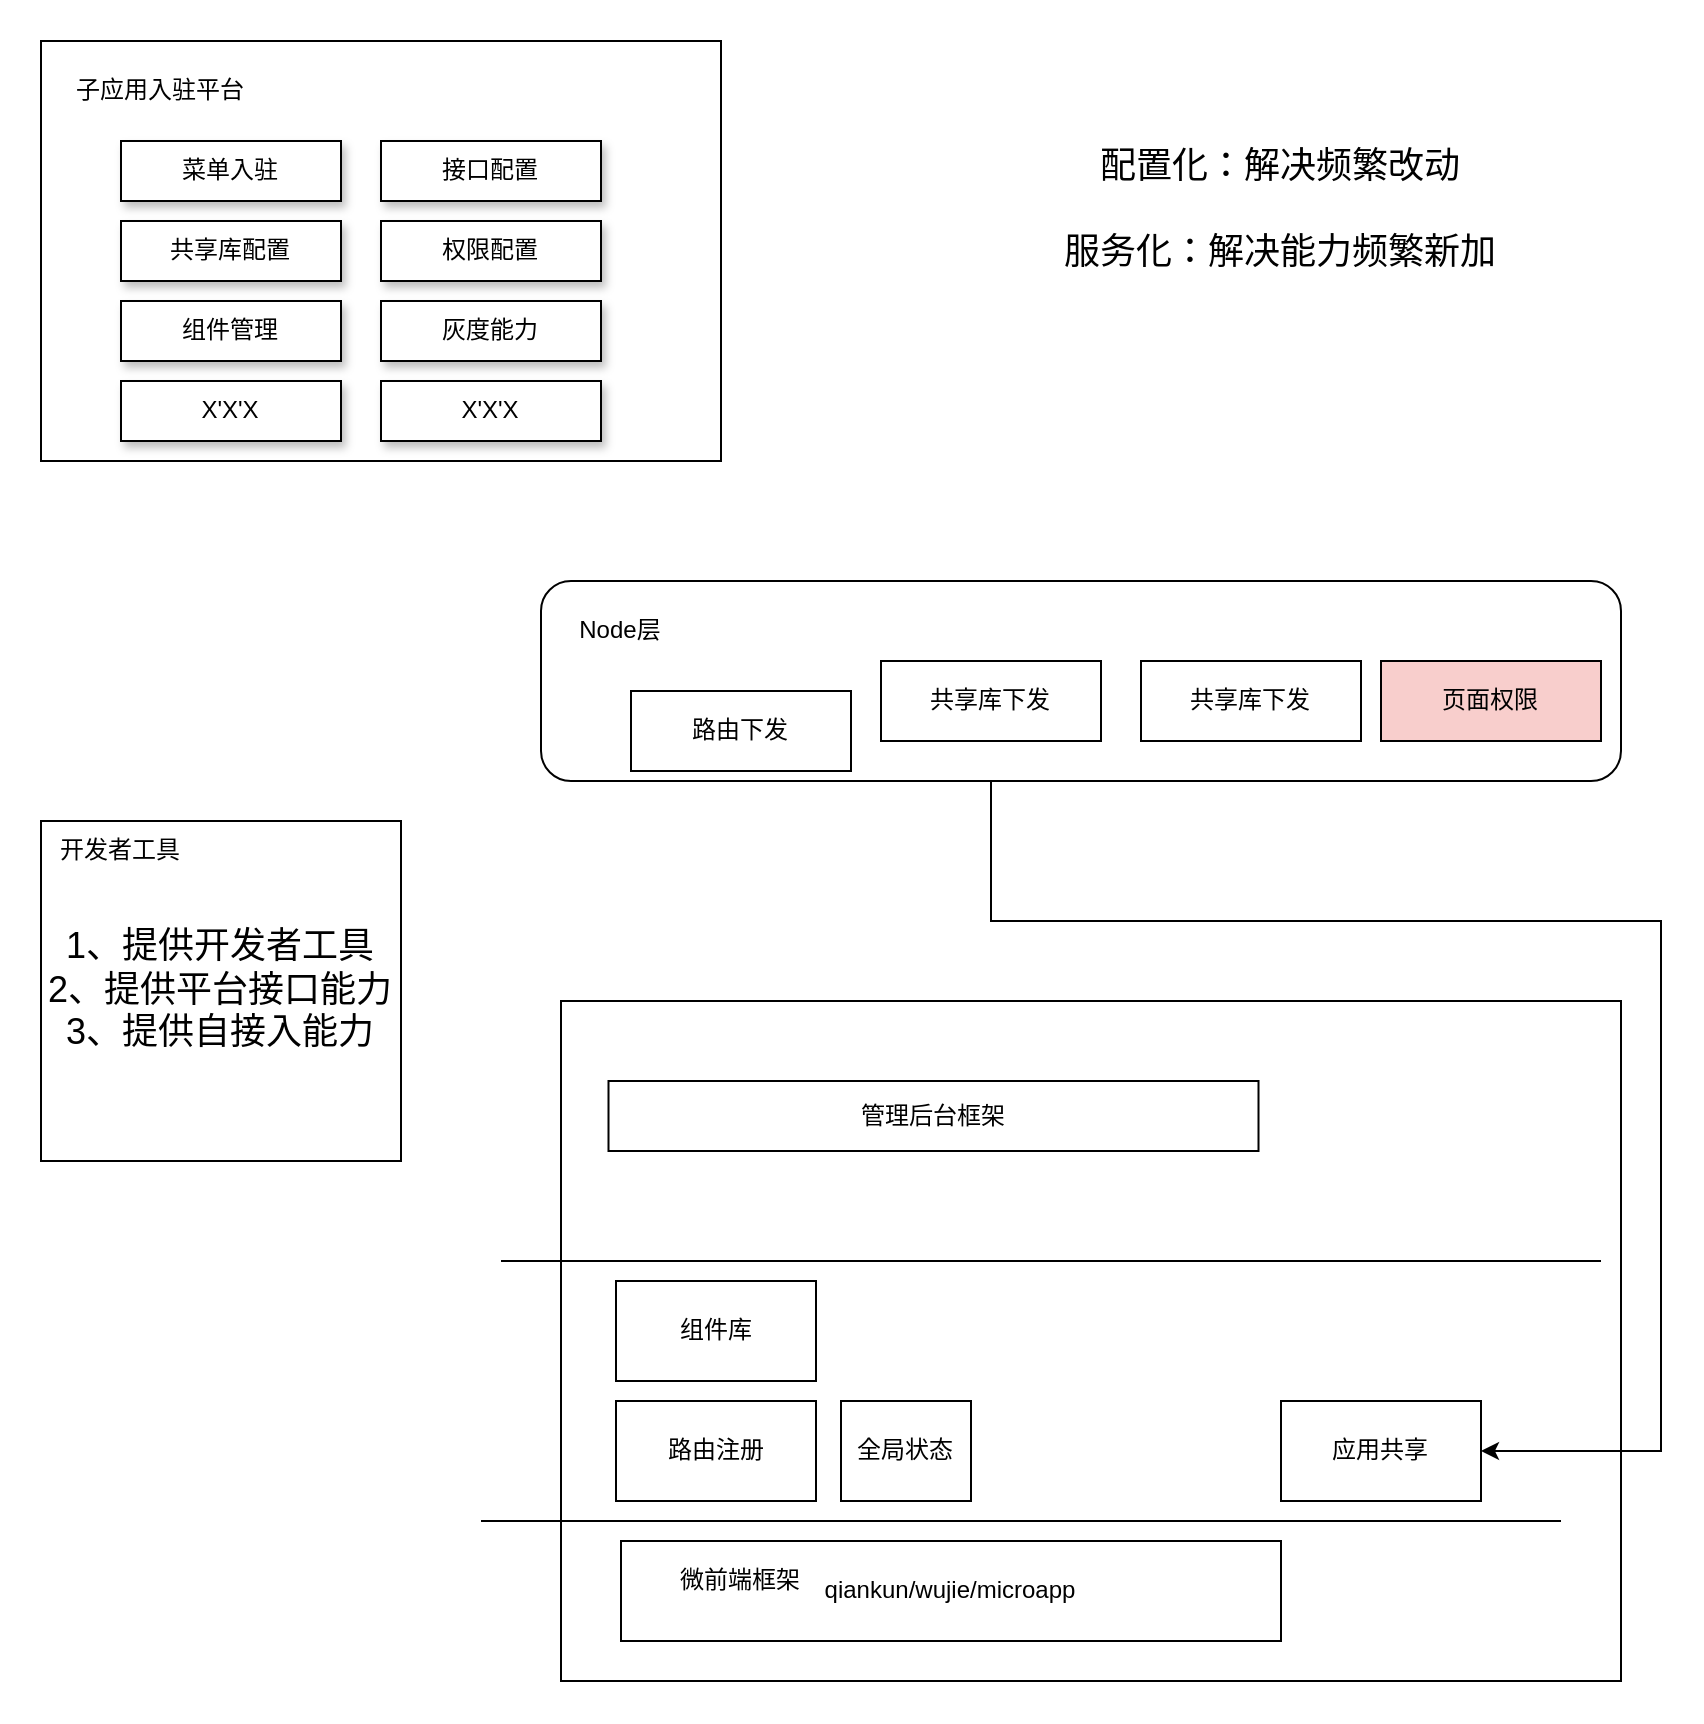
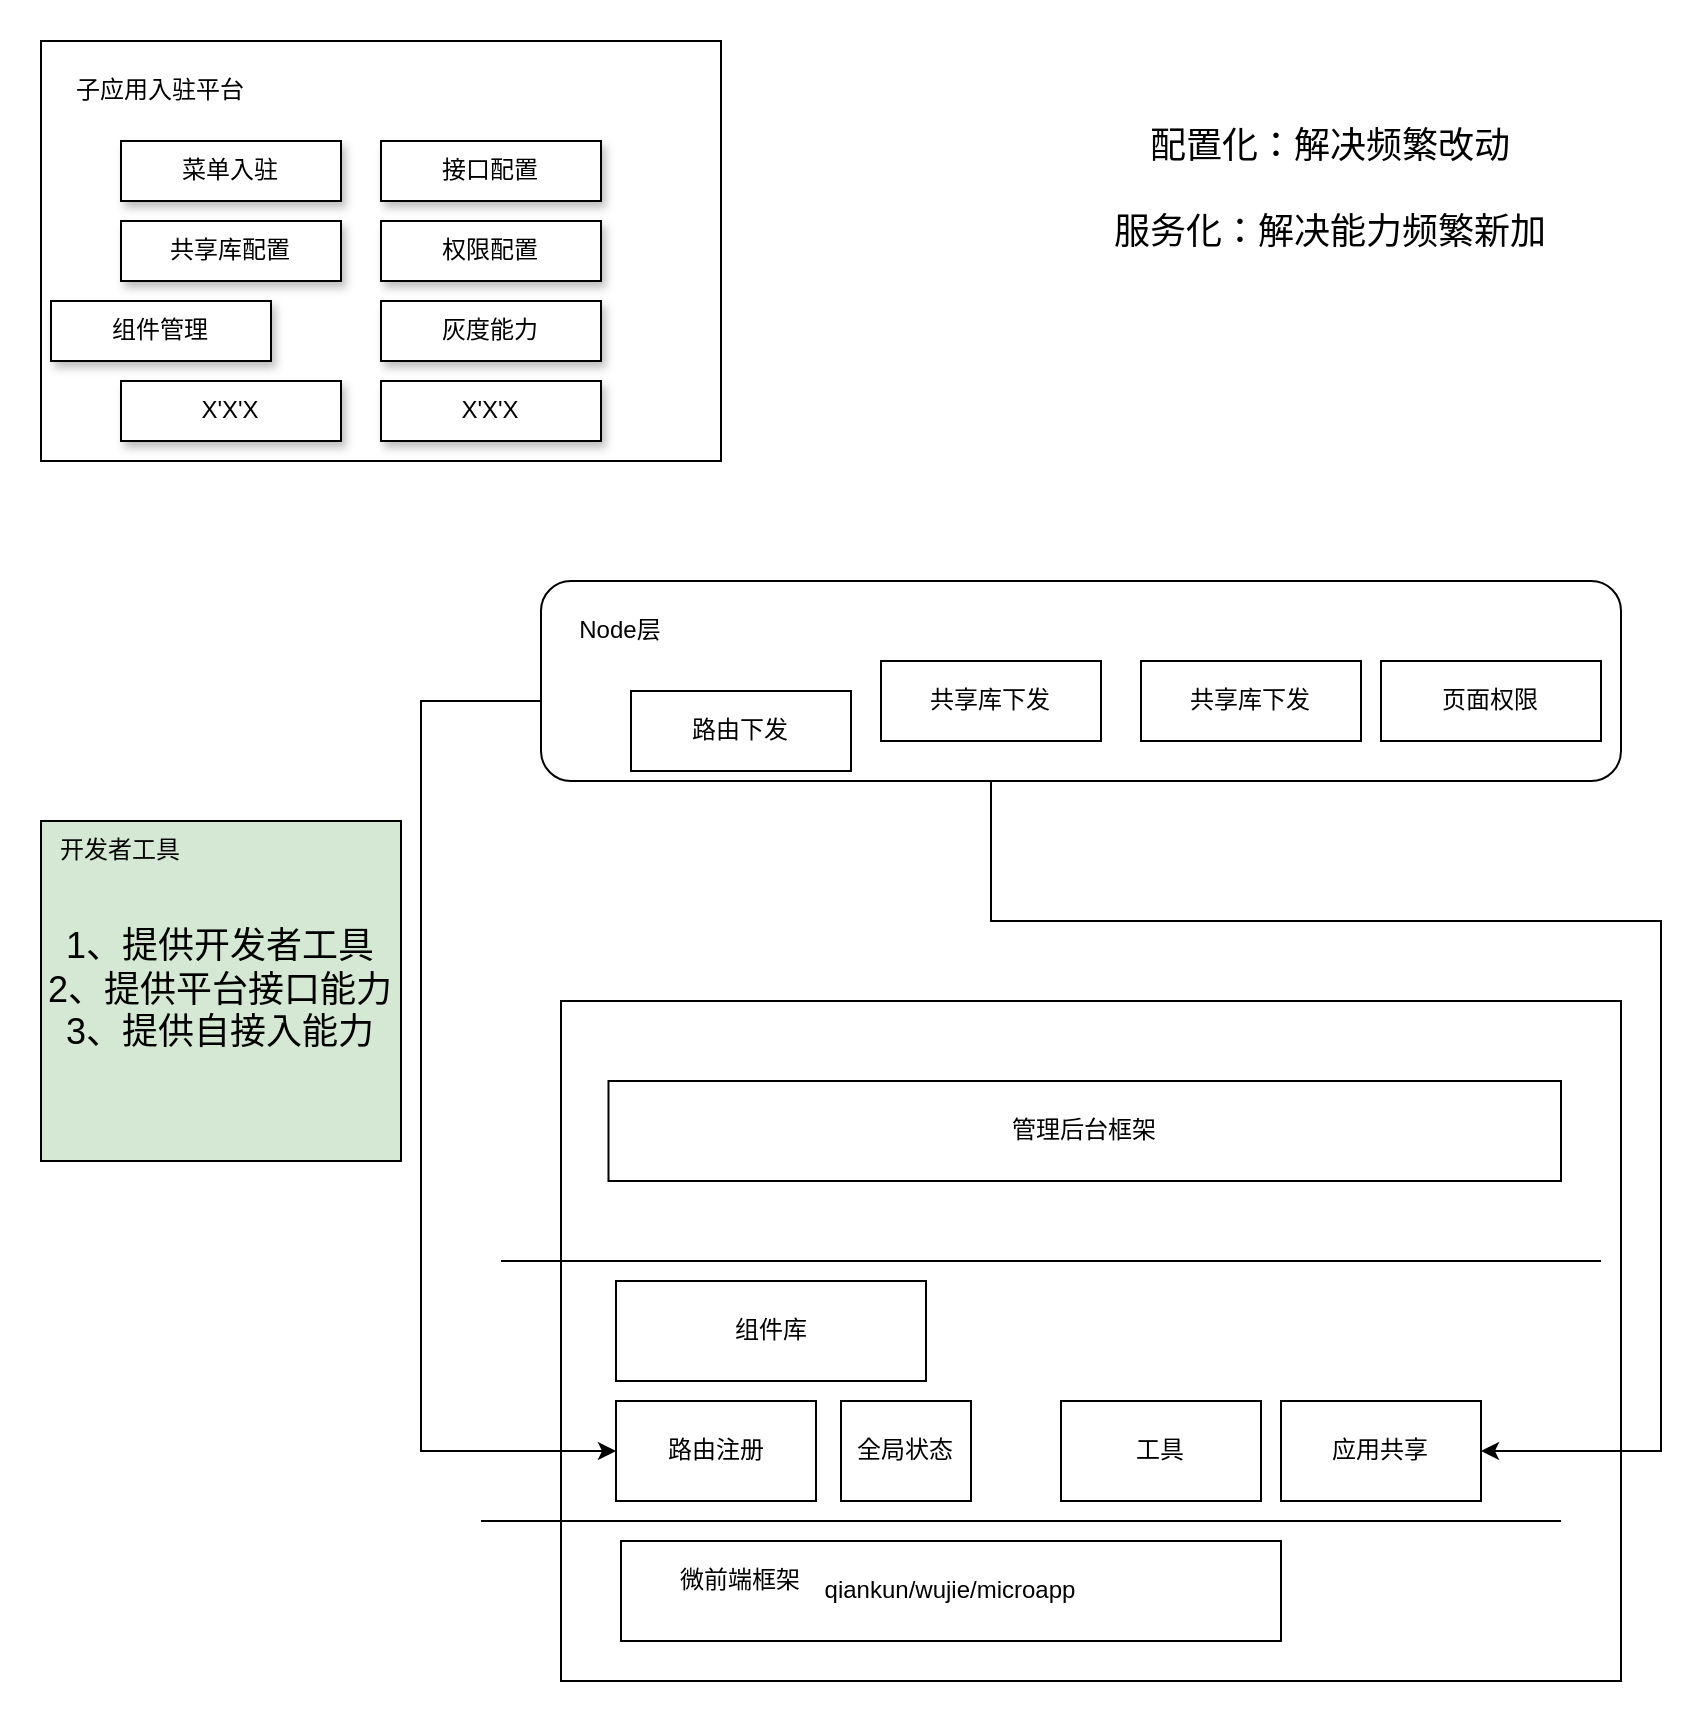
(1281, 211) -> (1331, 191)
(231, 331) -> (161, 331)
(1491, 701) -> (1491, 701)
(221, 991) -> (221, 991)
none -> (421, 1107)
(934, 1116) -> (1085, 1131)
(716, 1331) -> (771, 1331)
none -> (1161, 1451)
